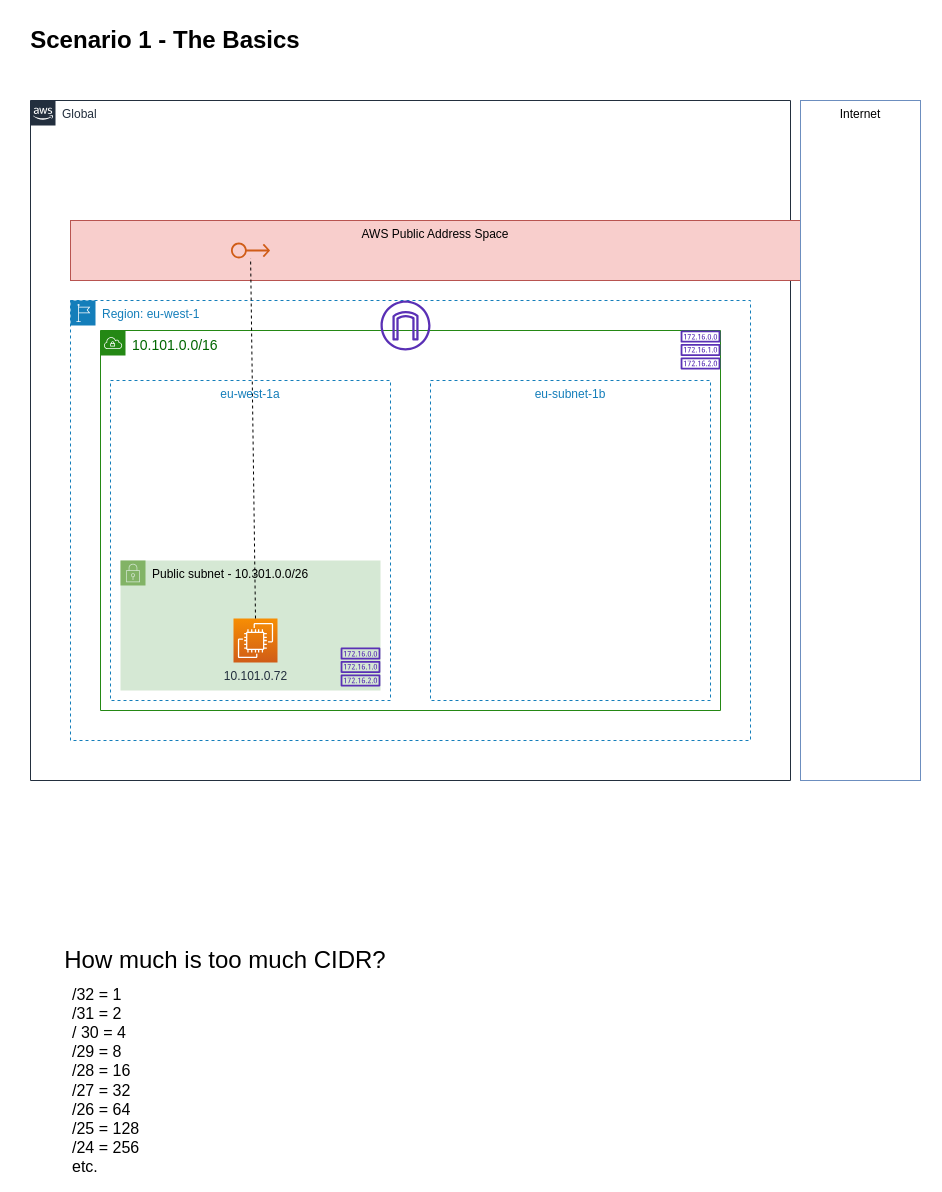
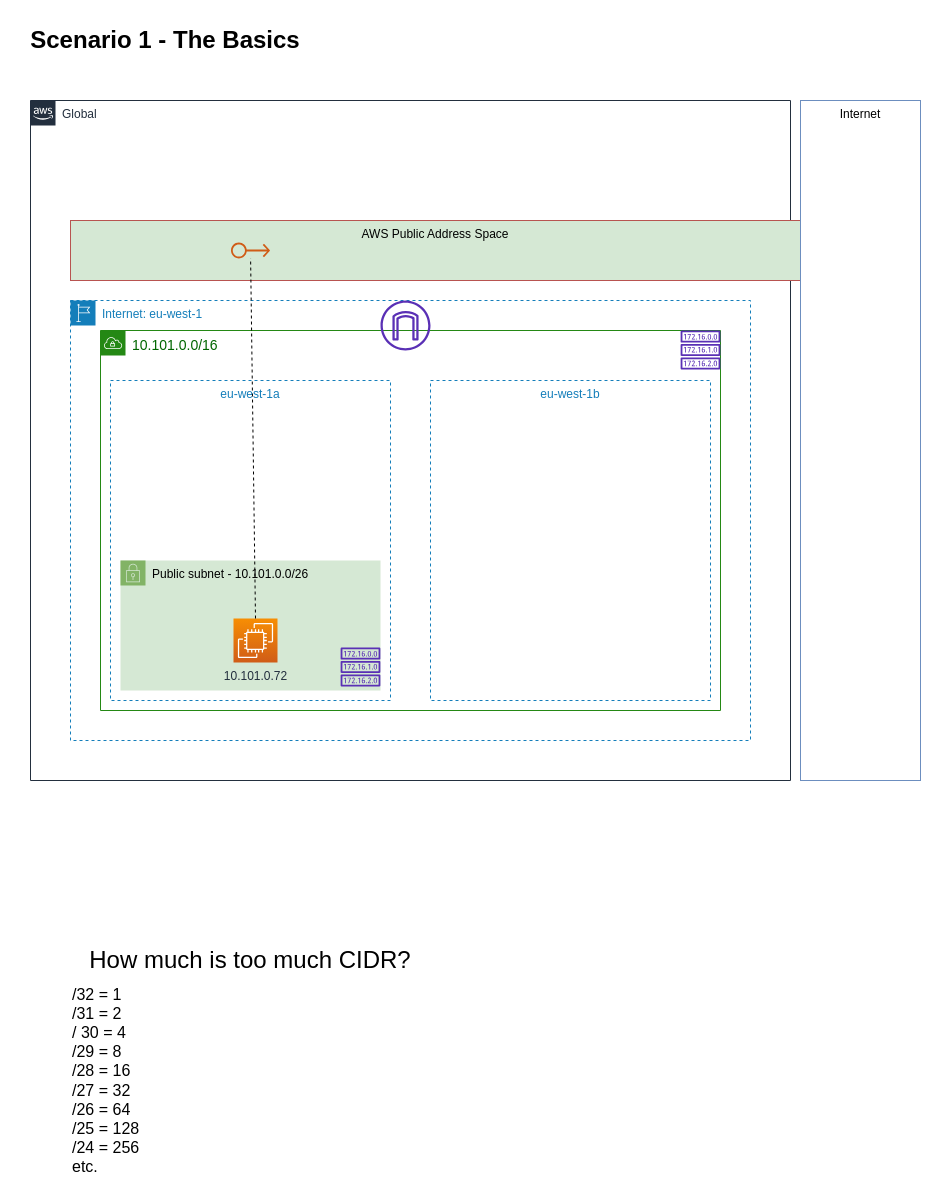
(436, 251) -> (436, 251)
(155, 315) -> (163, 315)
(570, 394) -> (570, 394)
(237, 575) -> (237, 575)
(226, 961) -> (251, 961)
